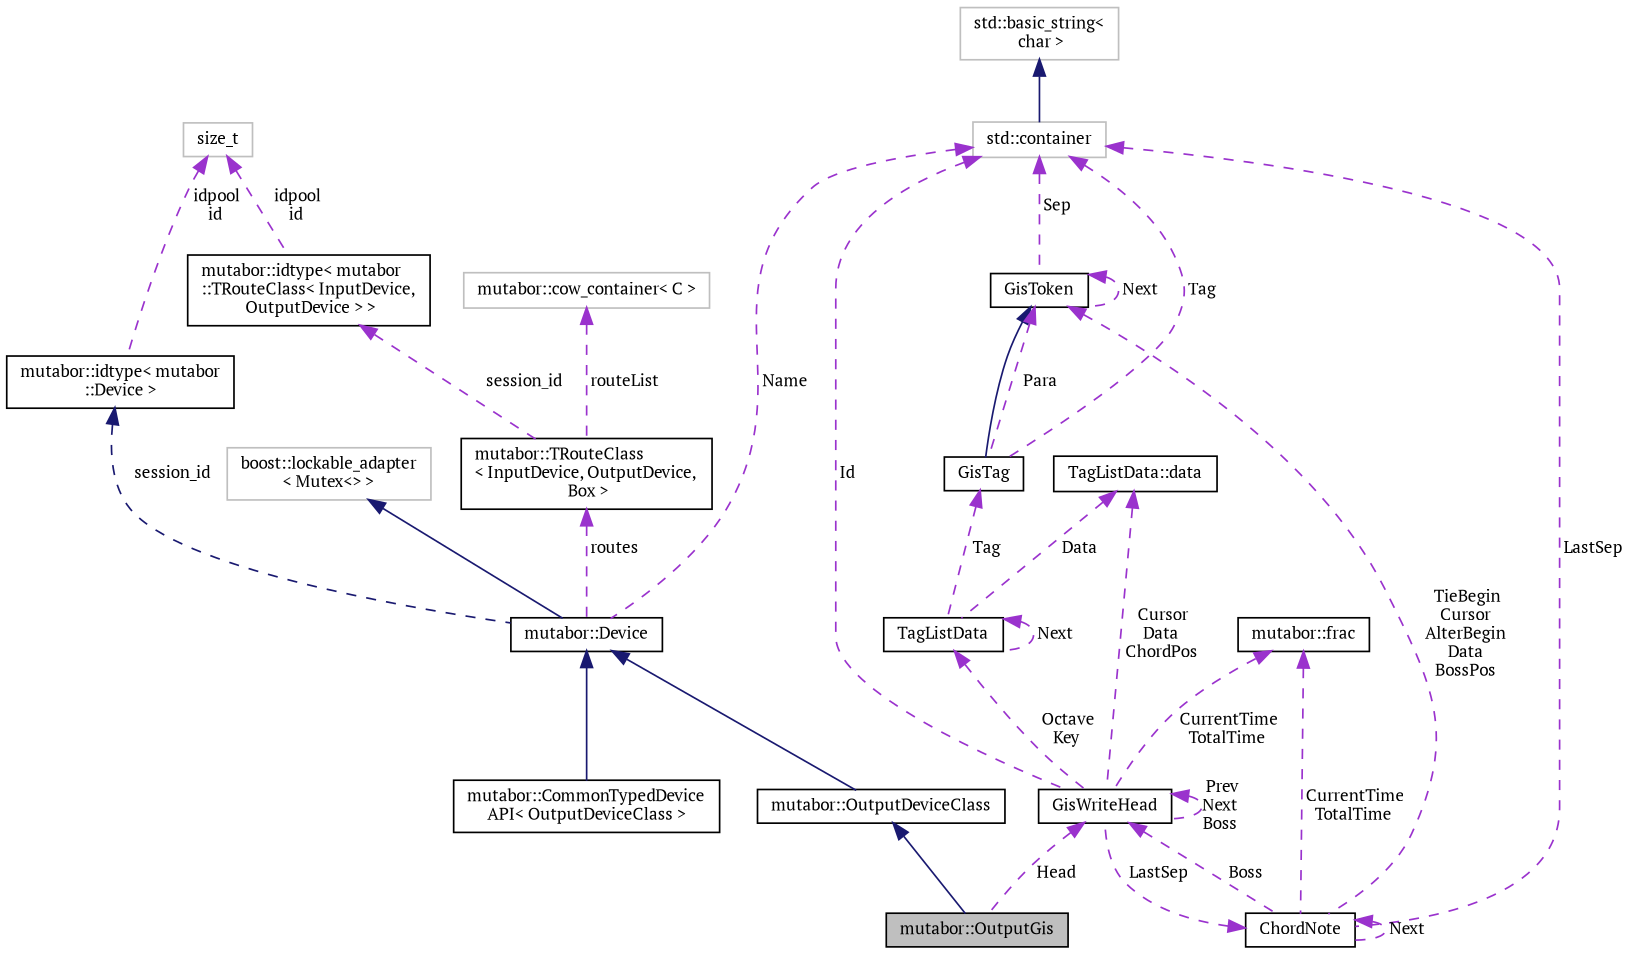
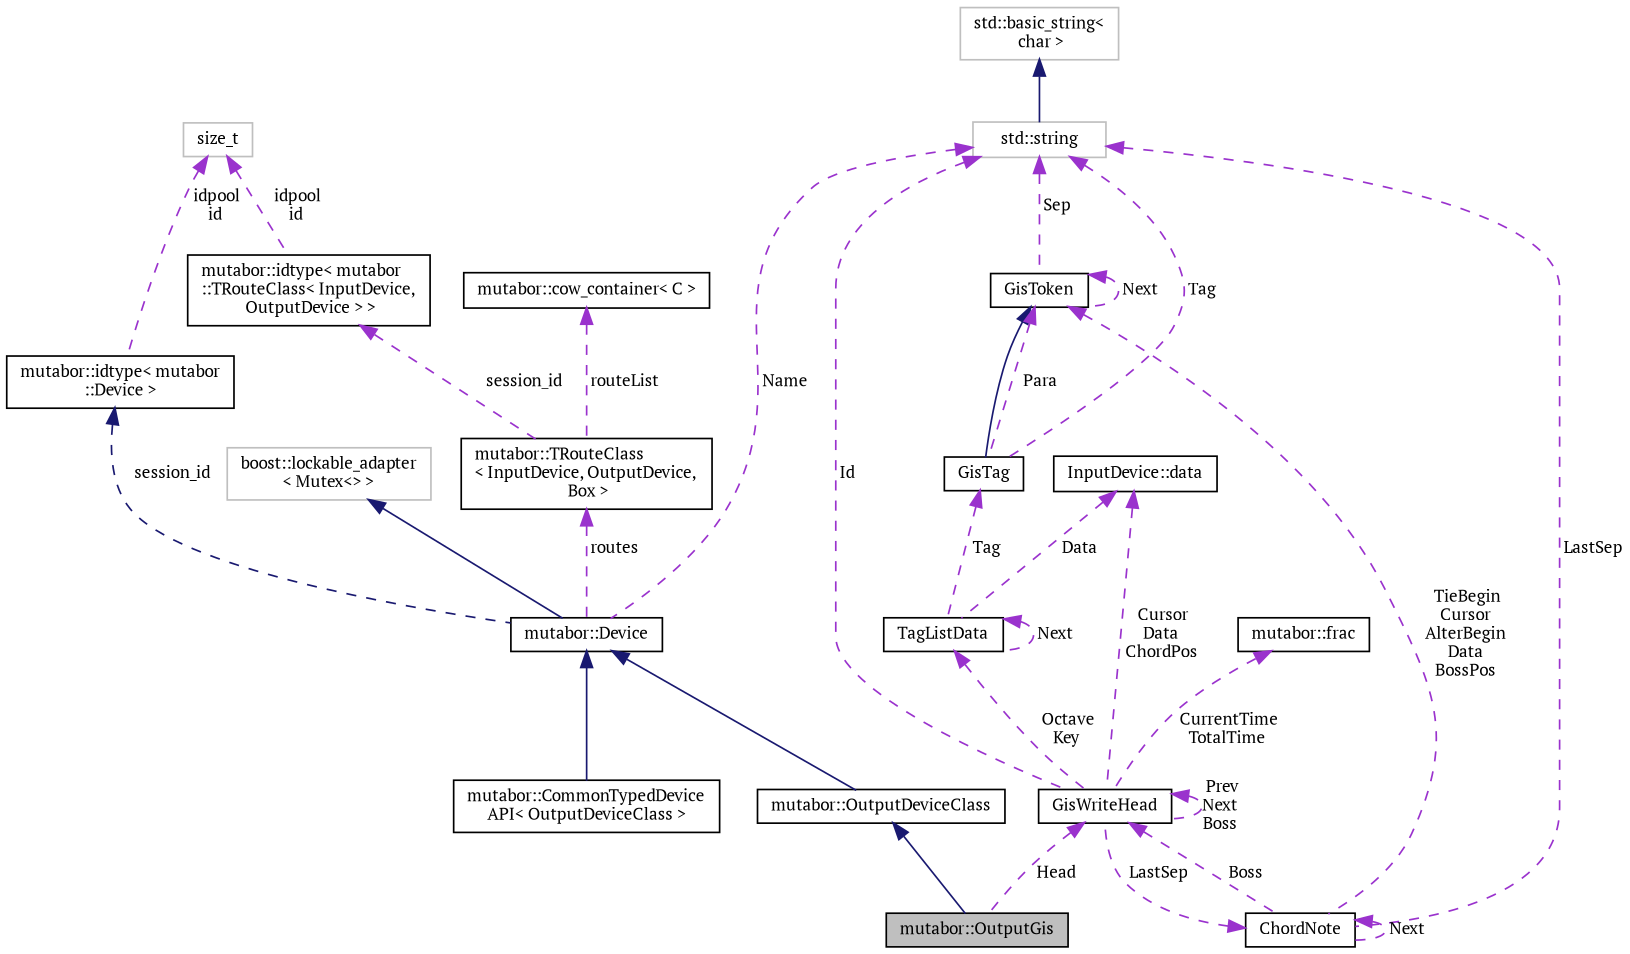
(1039, 140) -> (1039, 140)
(587, 290) -> (587, 290)
(1135, 474) -> (1135, 474)
(1302, 791) -> none
